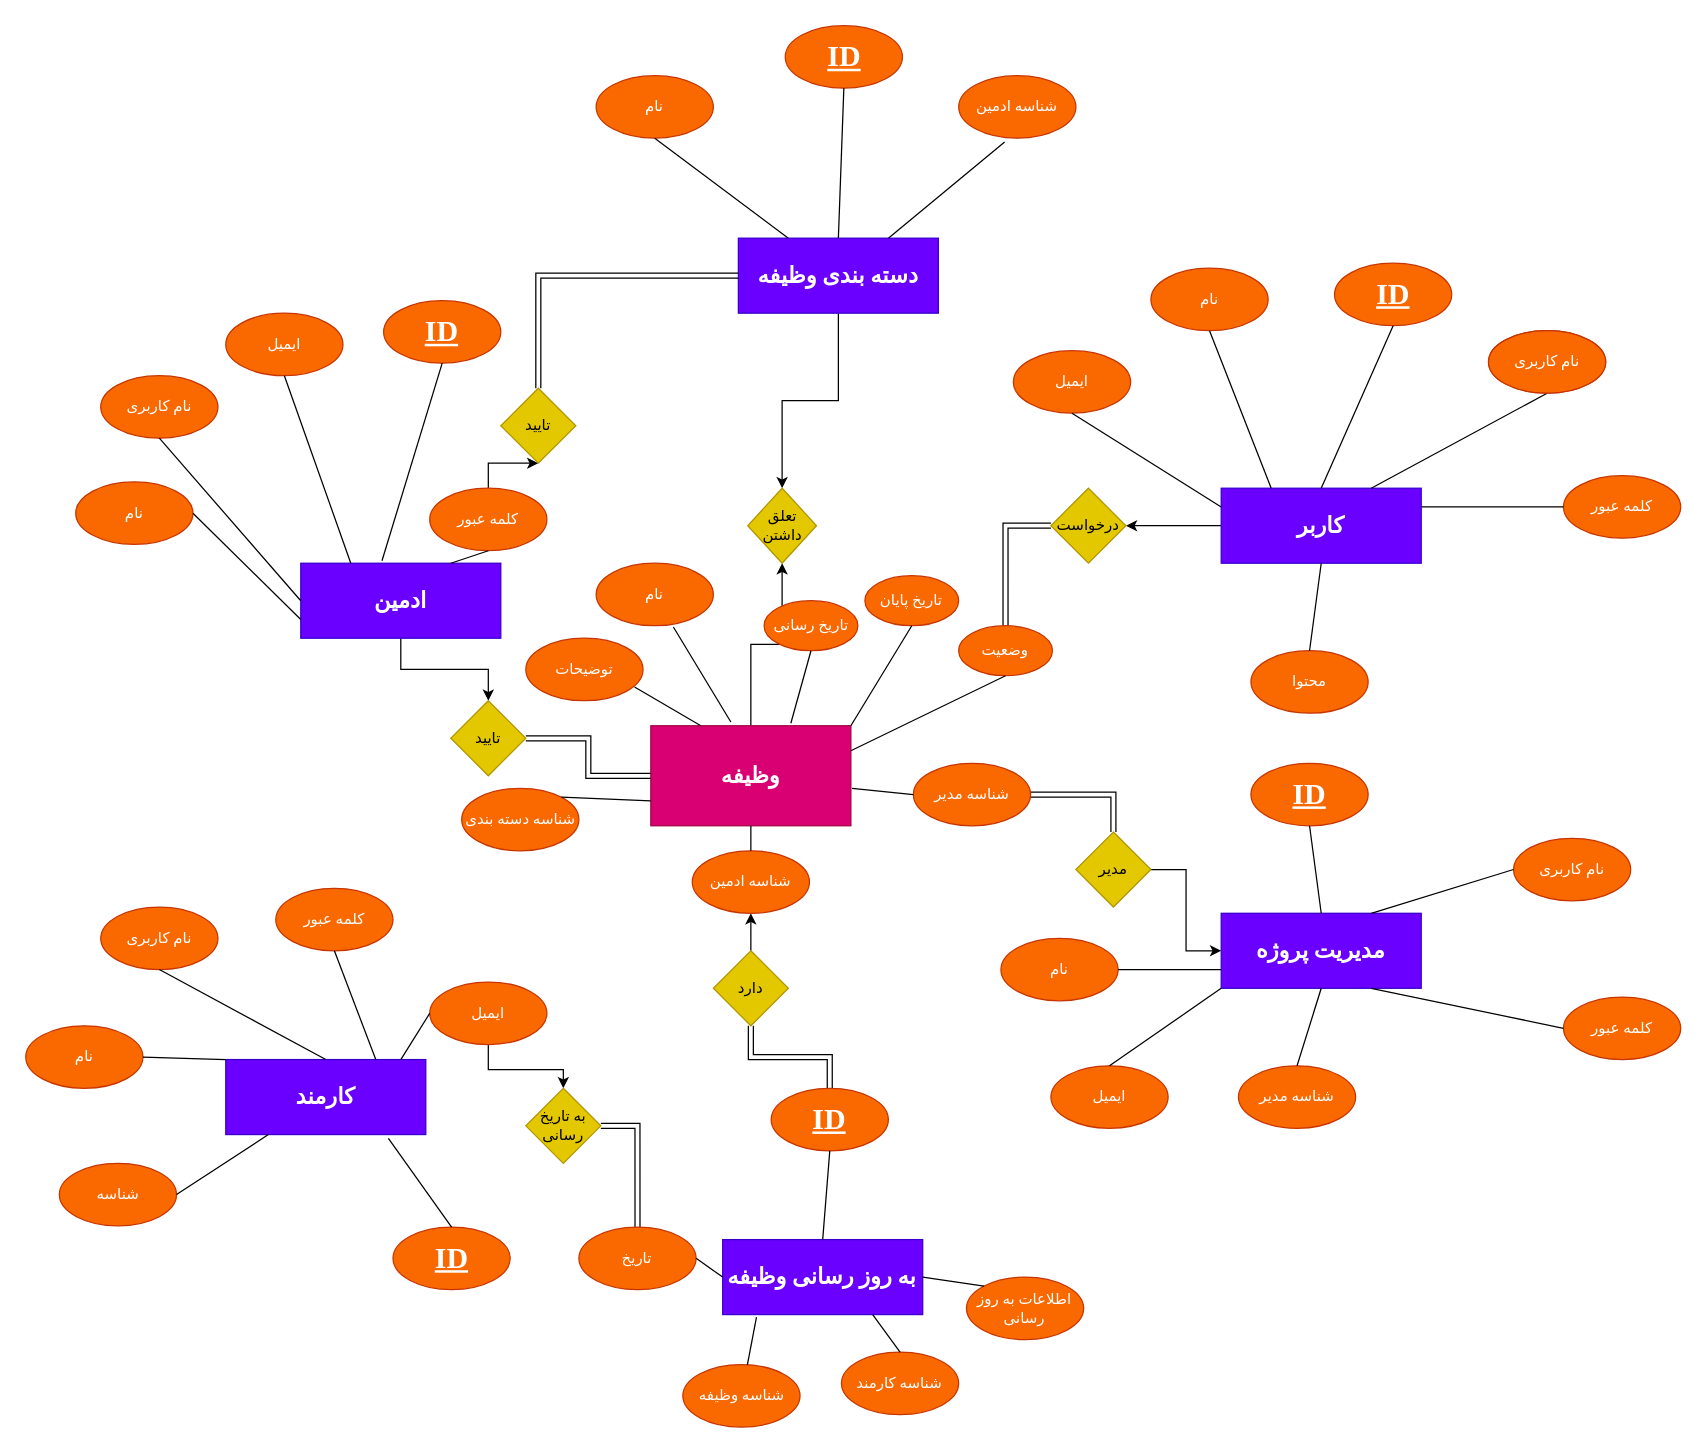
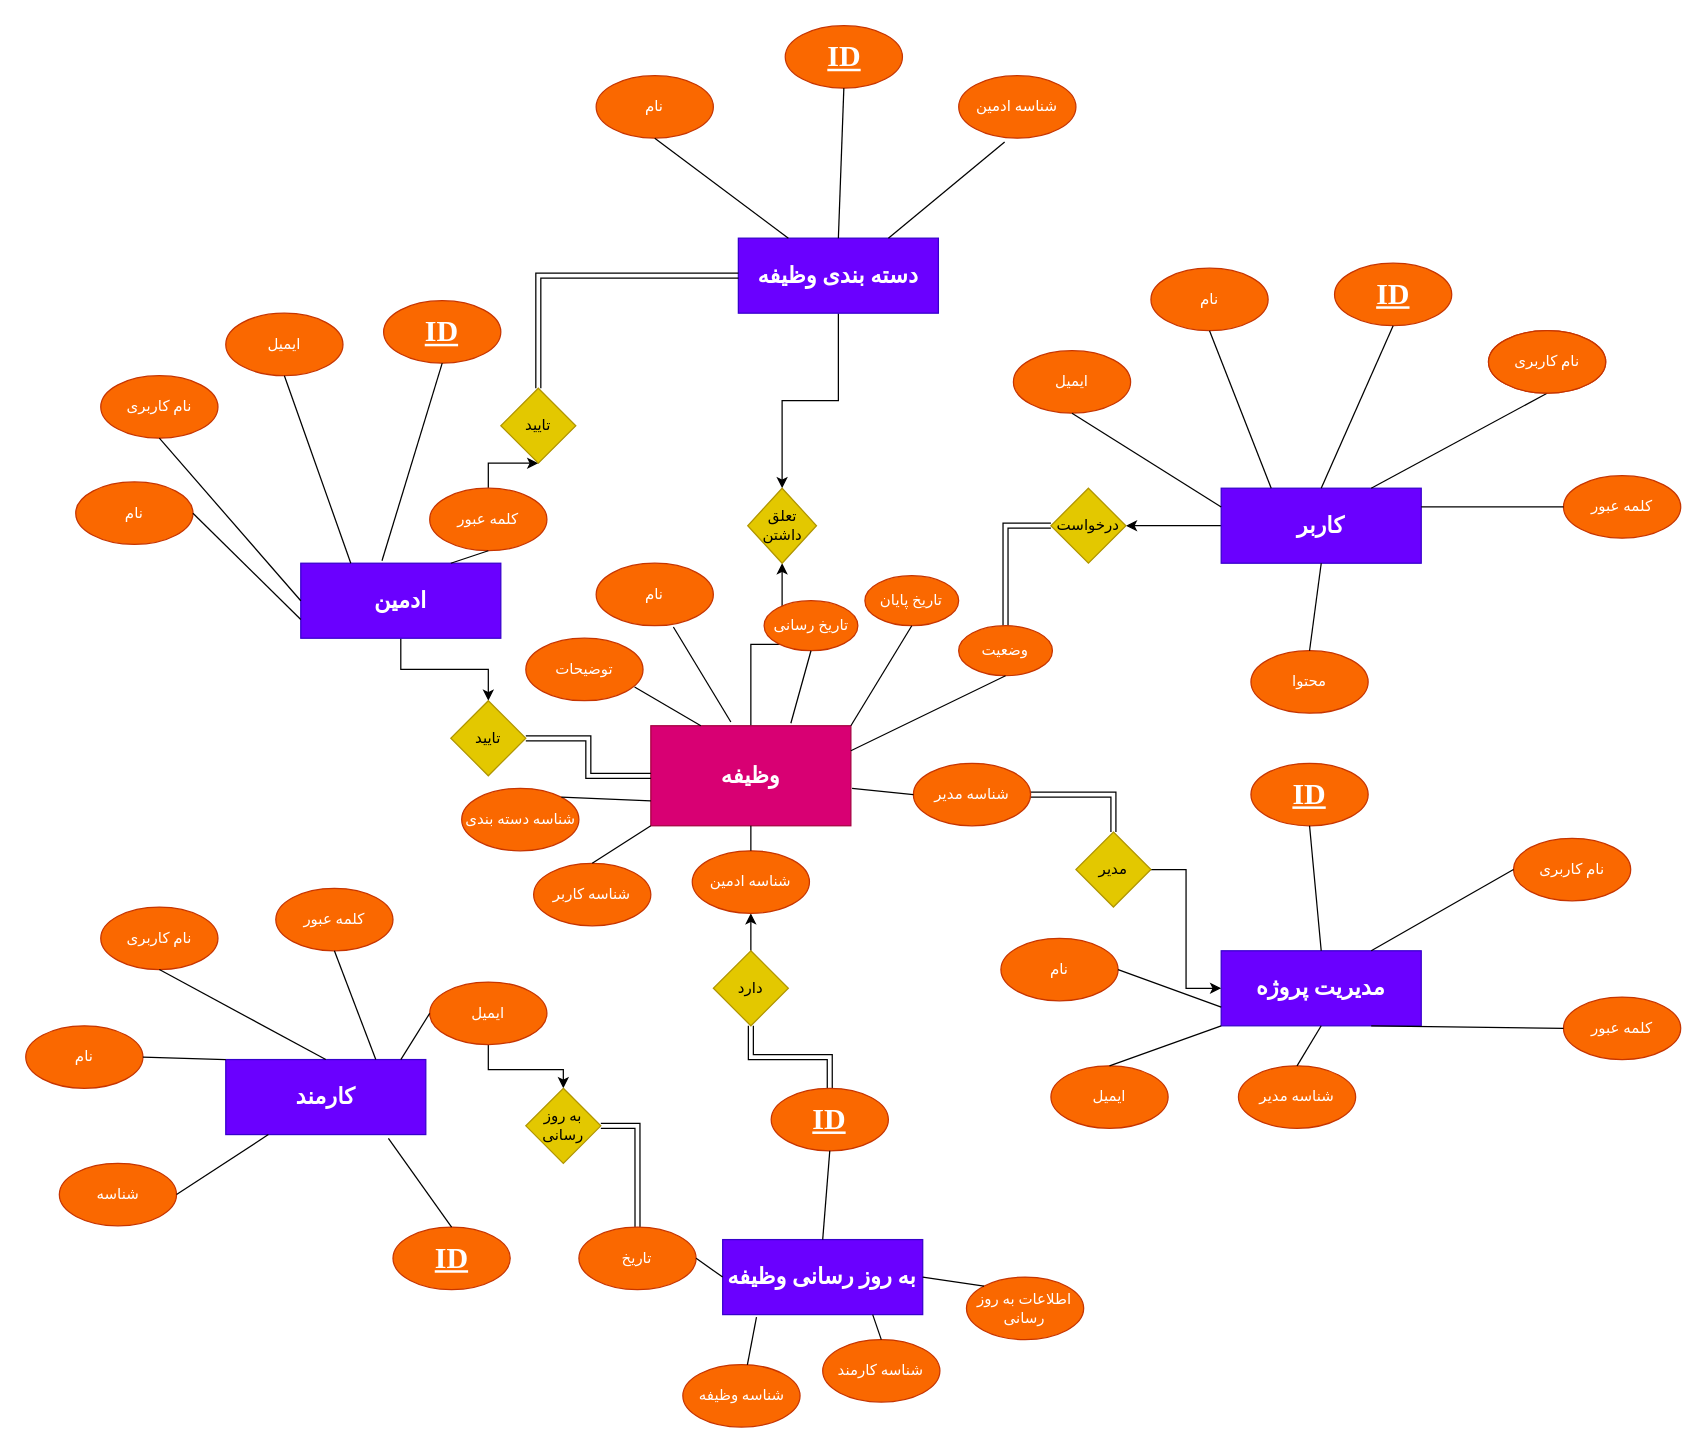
none -> (621, 845)
none -> (592, 894)
(1321, 951) -> (1321, 988)
(563, 1126) -> (563, 1126)
(900, 1383) -> (881, 1371)
